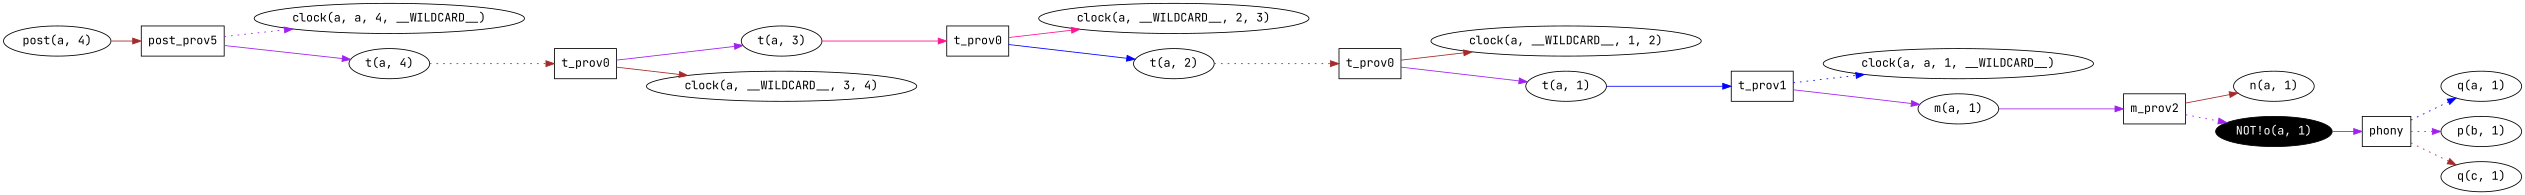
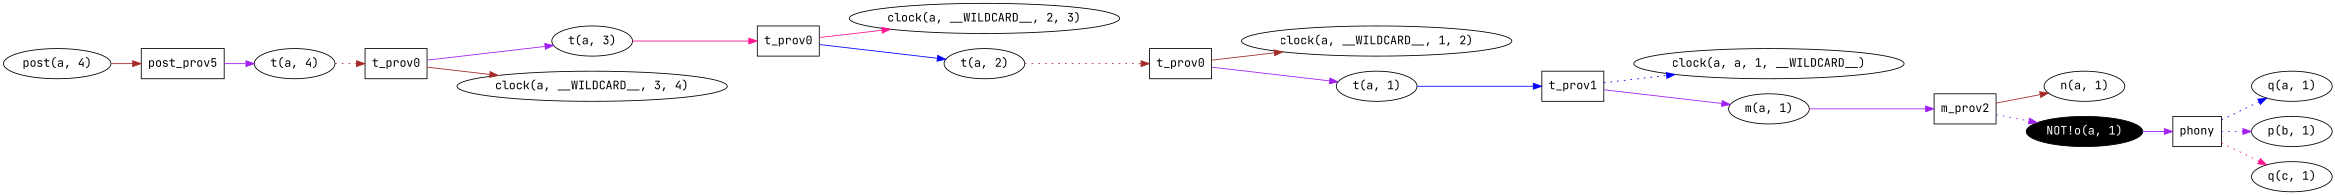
(389, 18) -> none
(2430, 152) -> (2240, 152)
